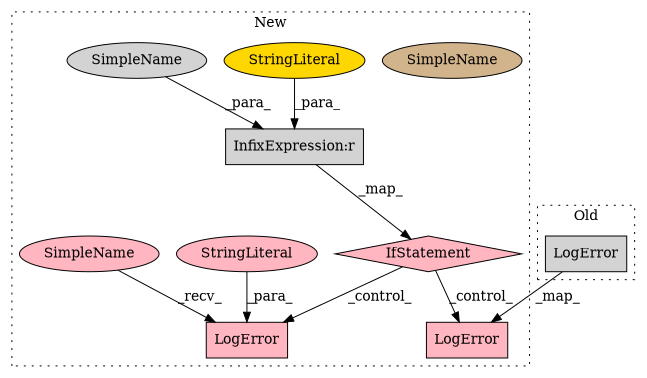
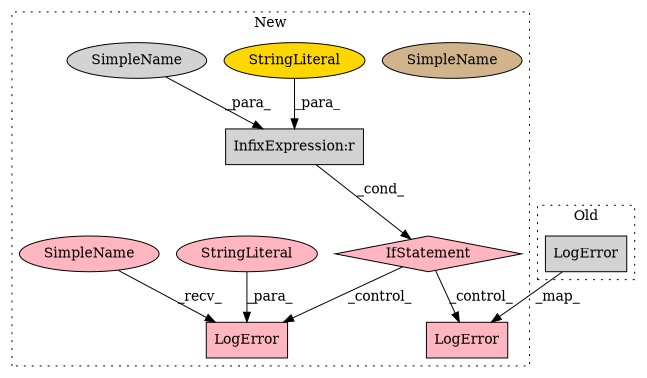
(381, 190) -> (381, 190)
